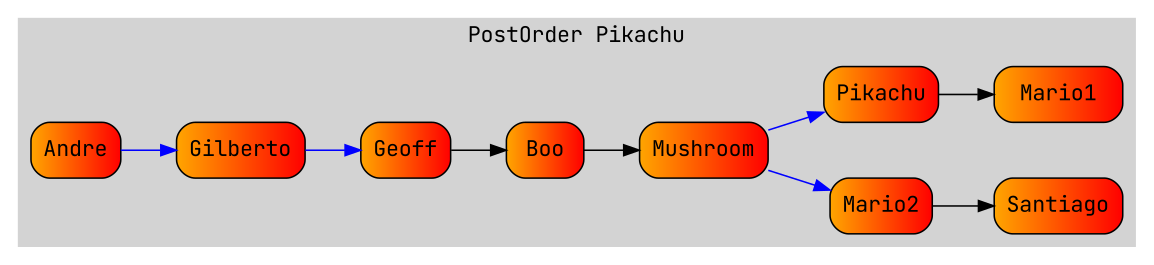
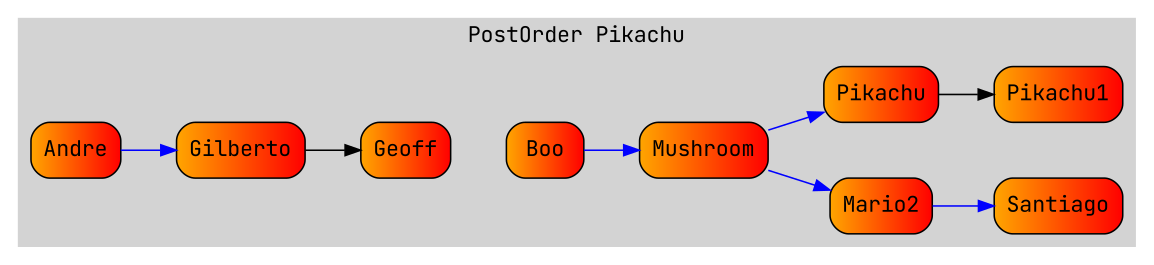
(1058, 94) -> (1058, 94)
(325, 150) -> (325, 150)
(471, 150) -> none
(604, 150) -> (604, 150)
(955, 206) -> (955, 206)
